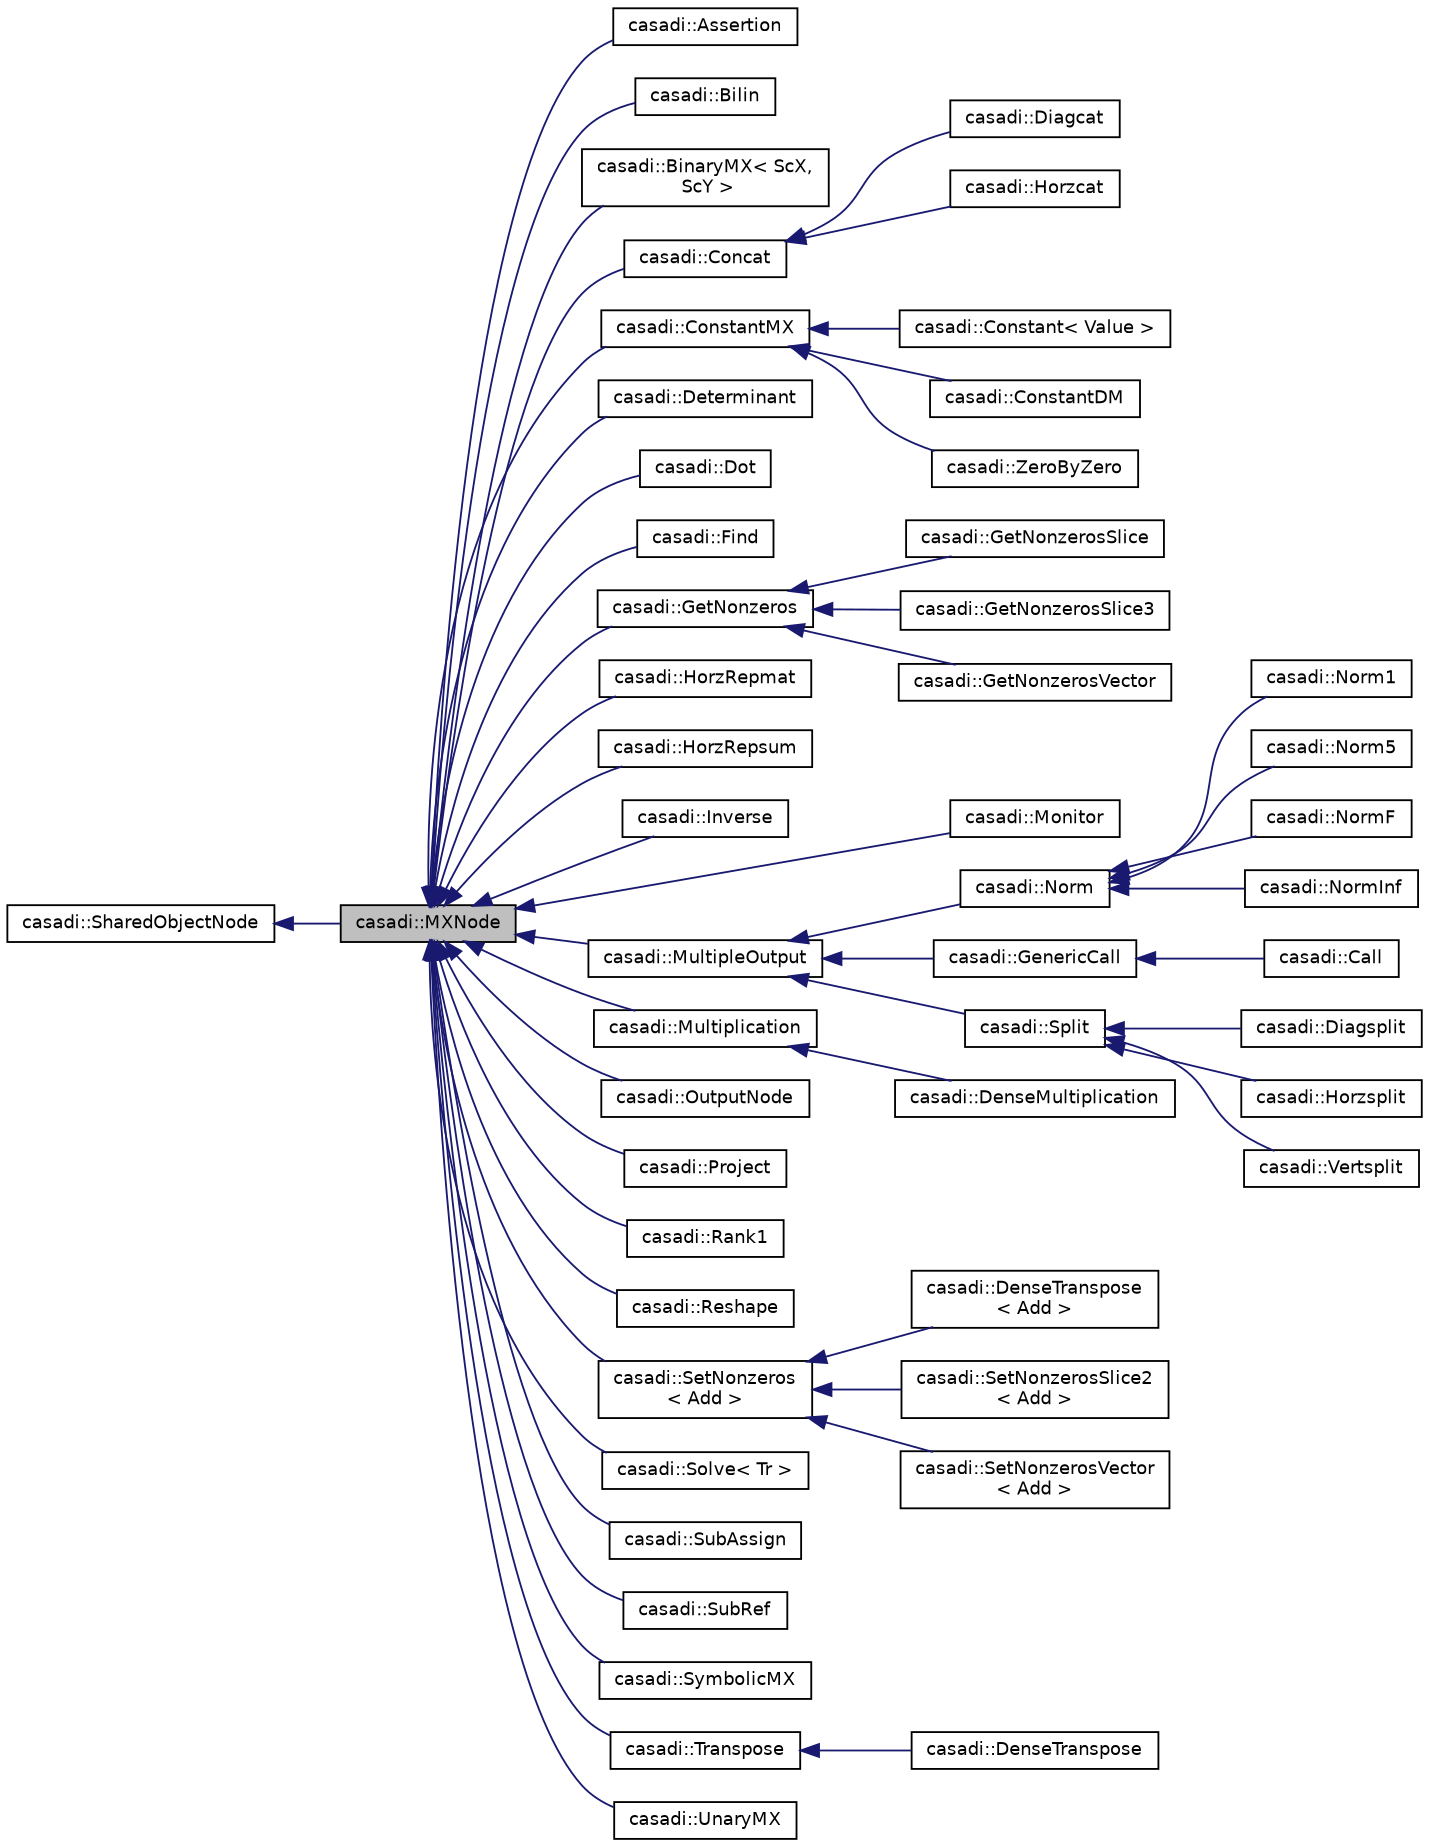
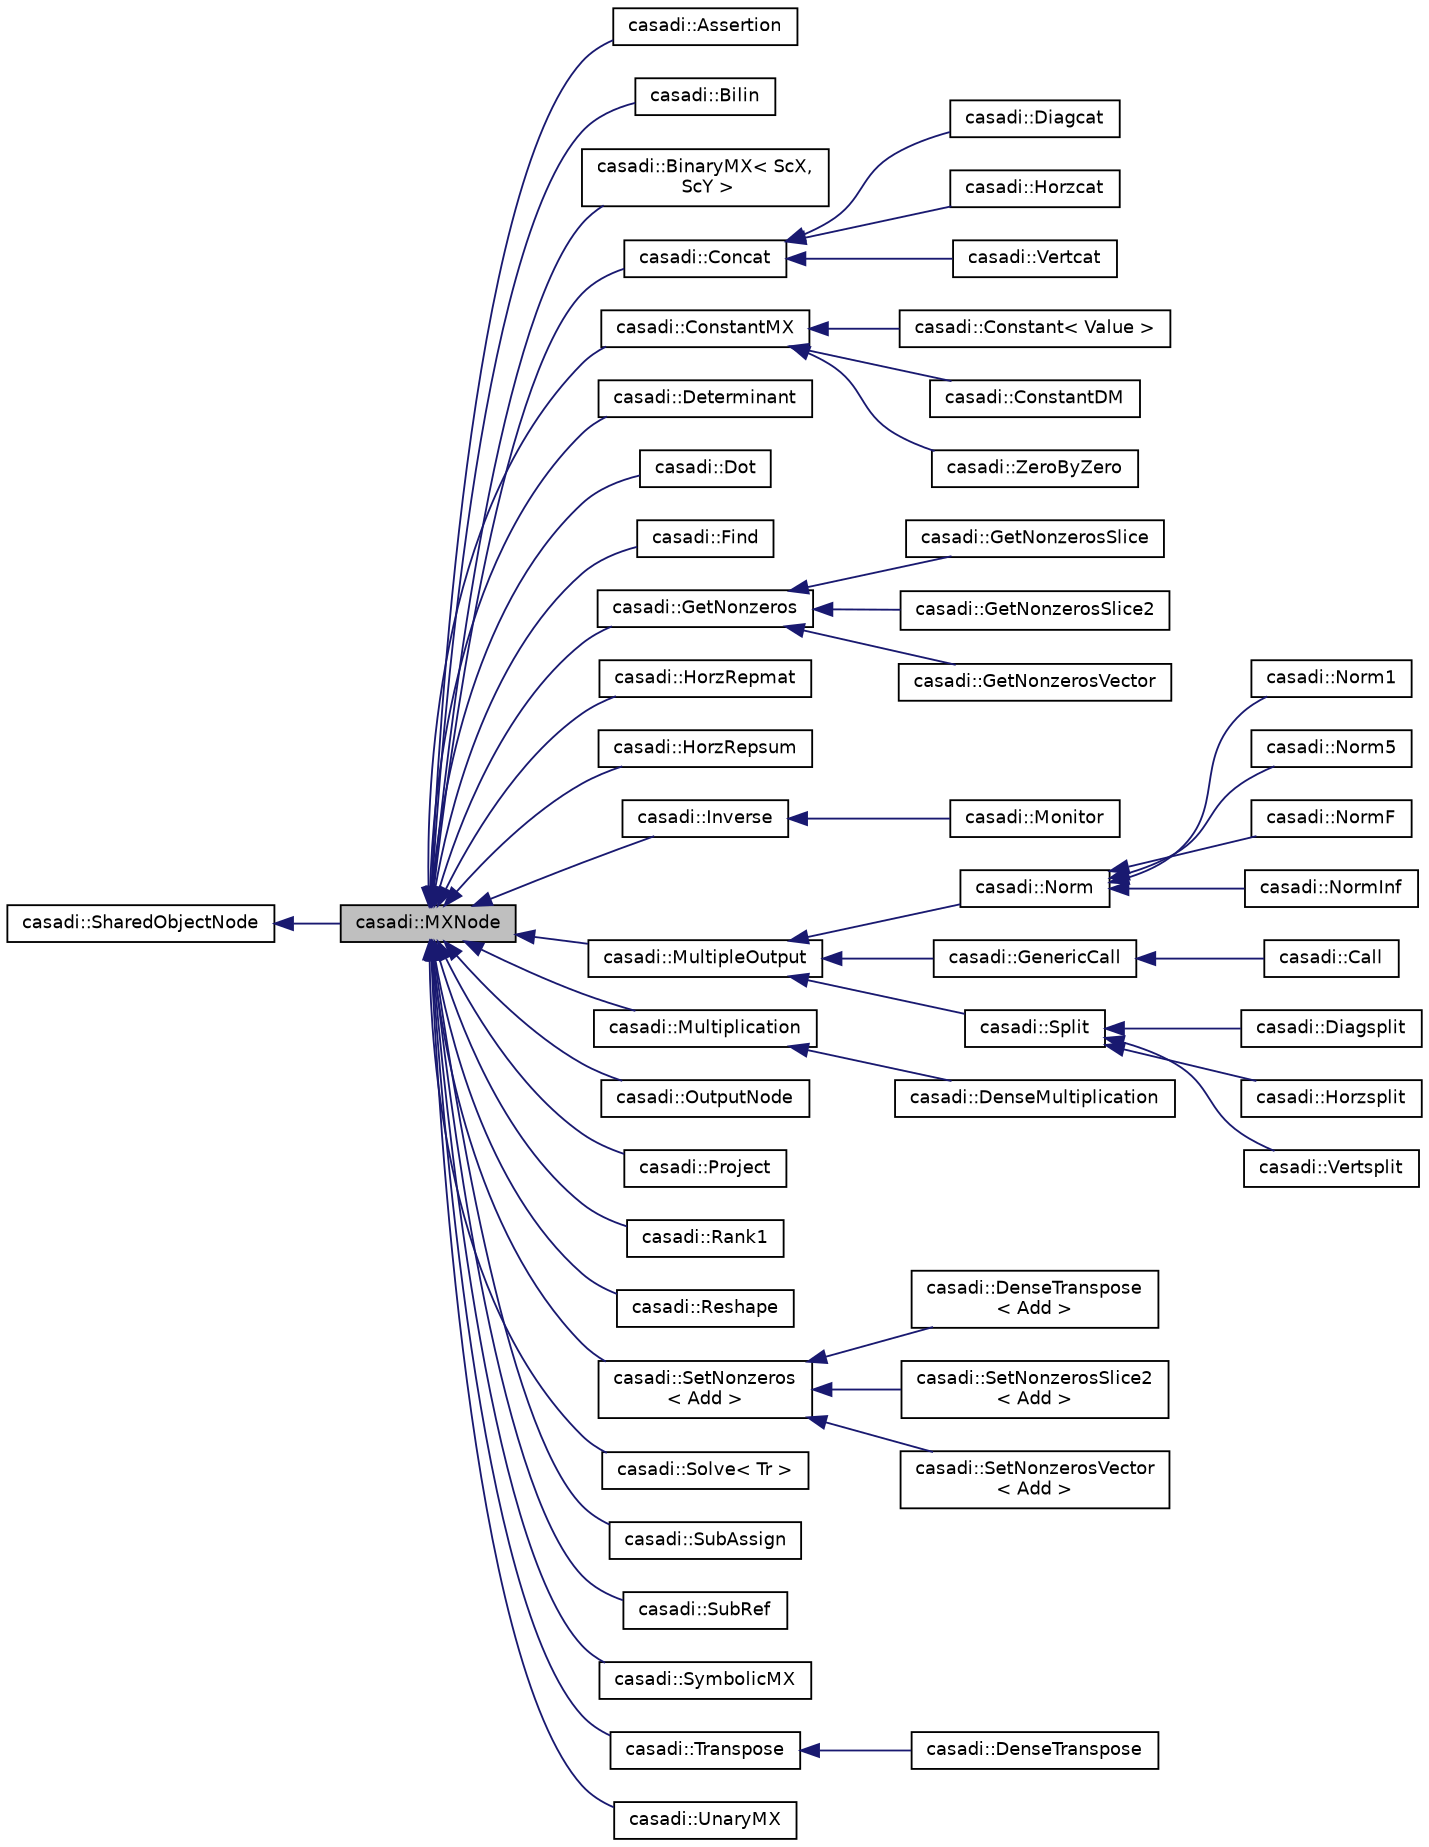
none -> (1035, 259)
(1035, 611) -> (1035, 611)
(742, 869) -> (879, 819)
